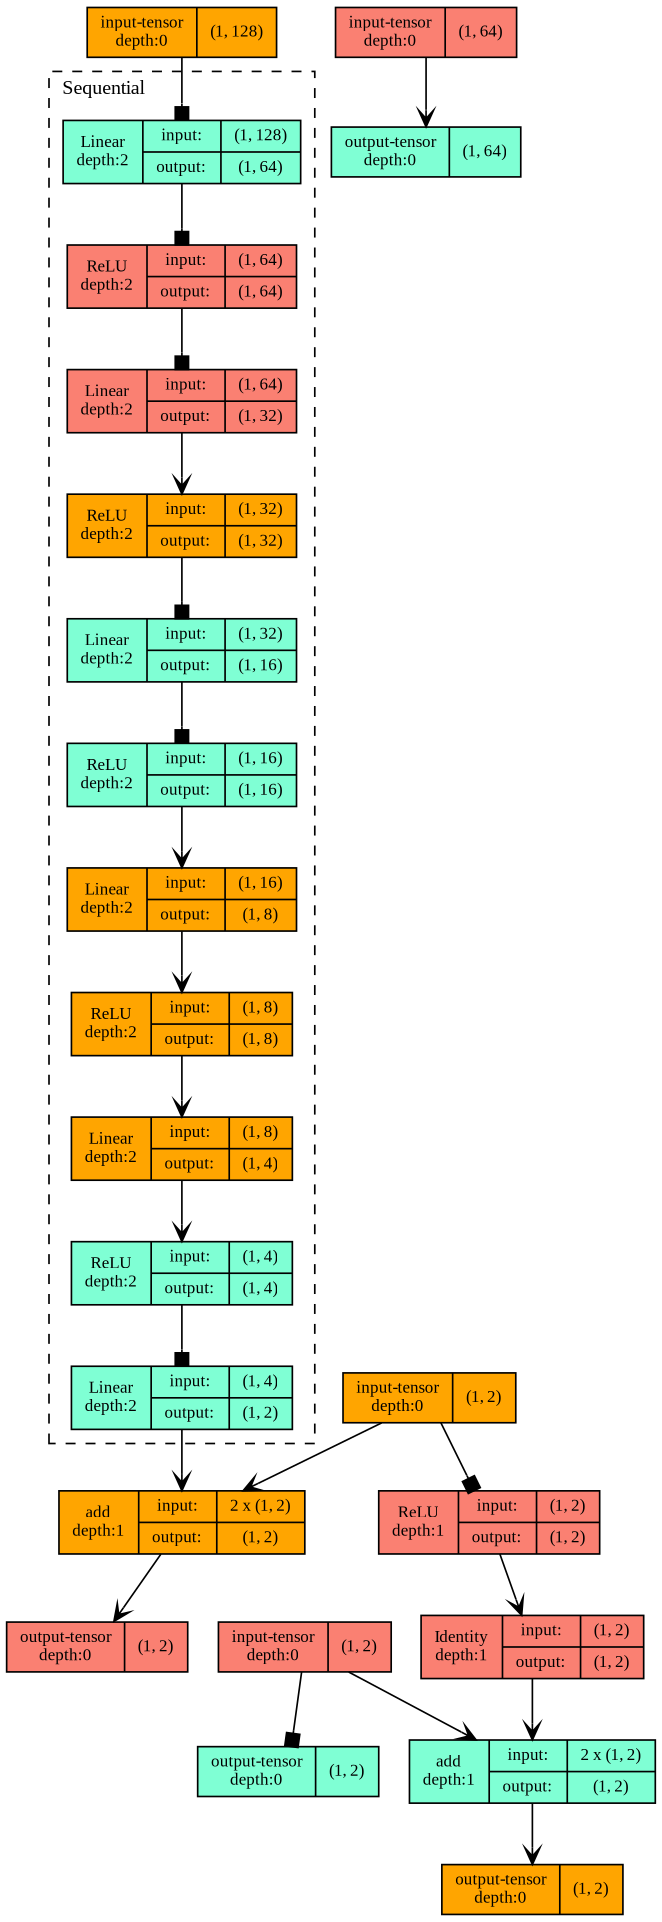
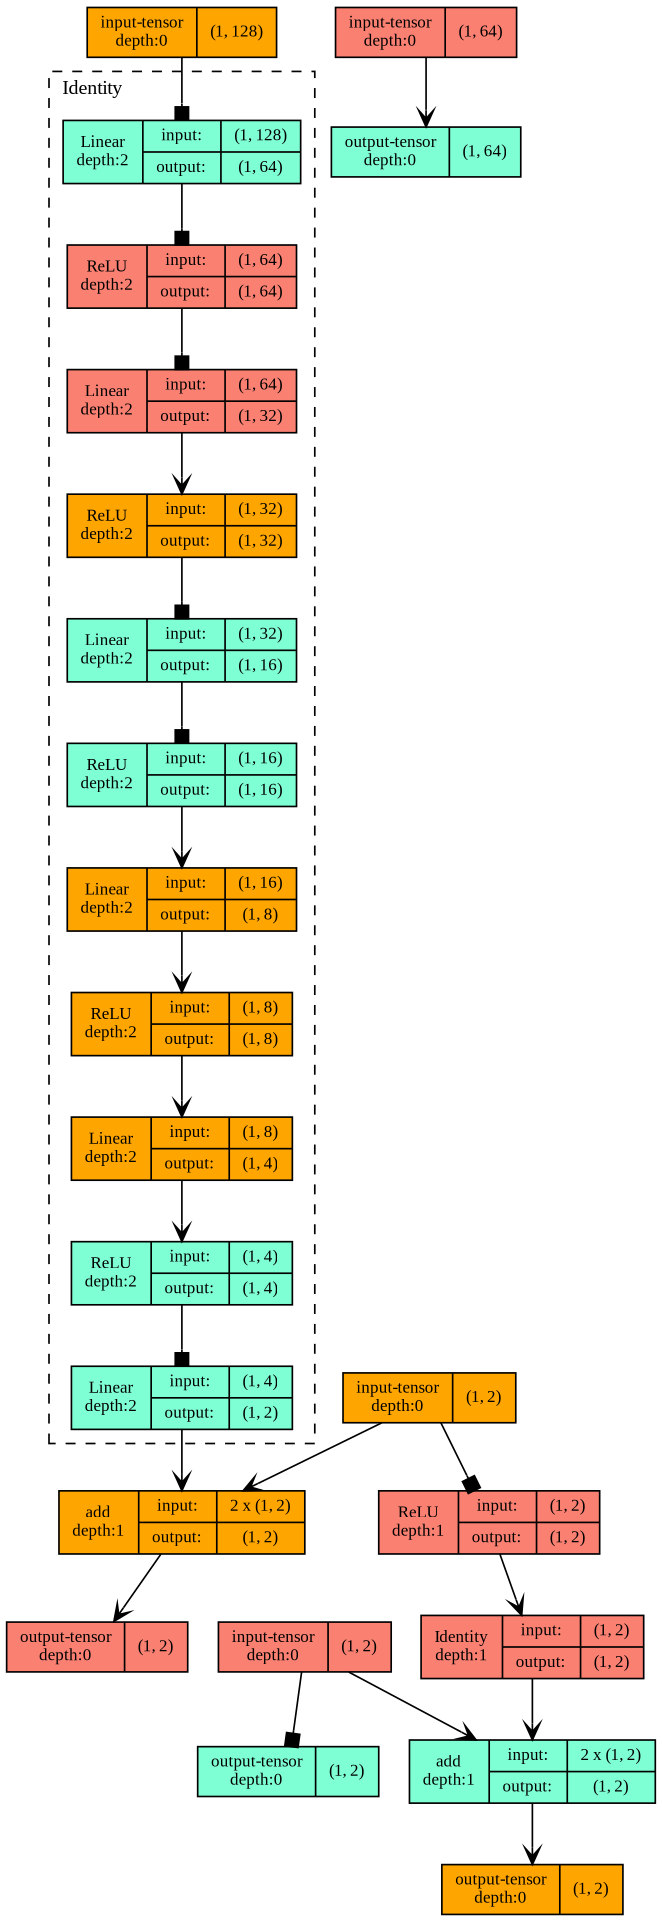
(104, 89) -> (93, 89)
